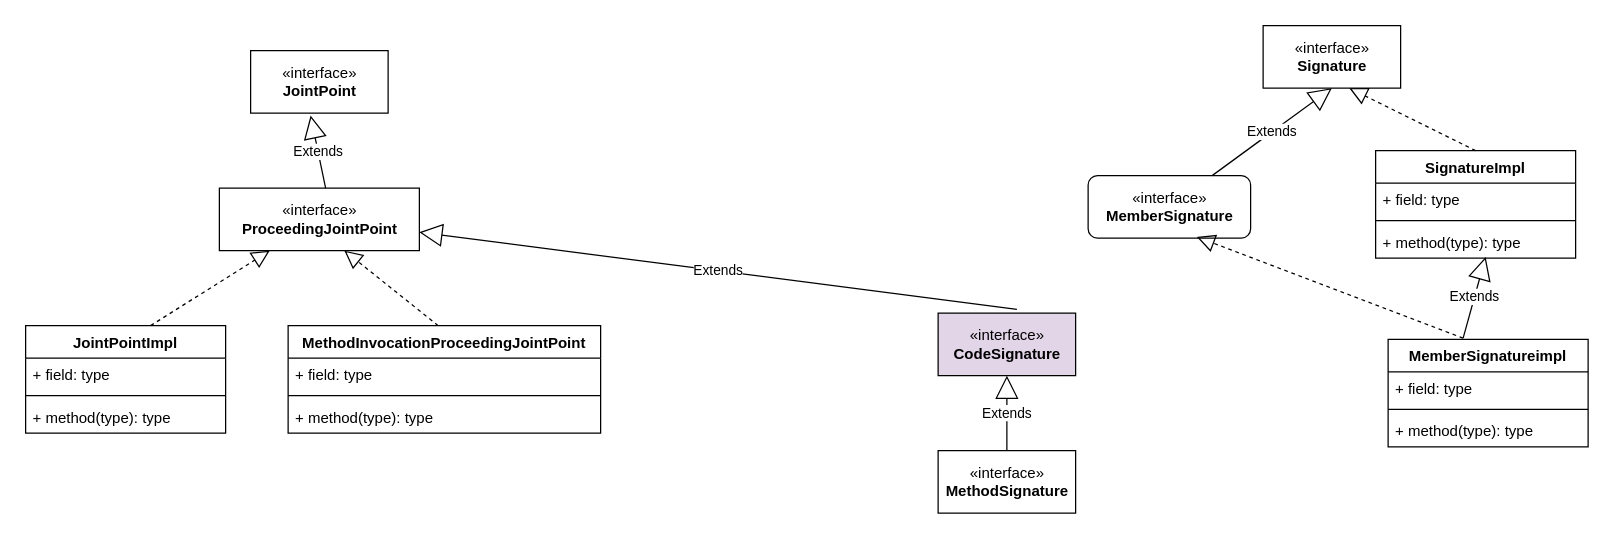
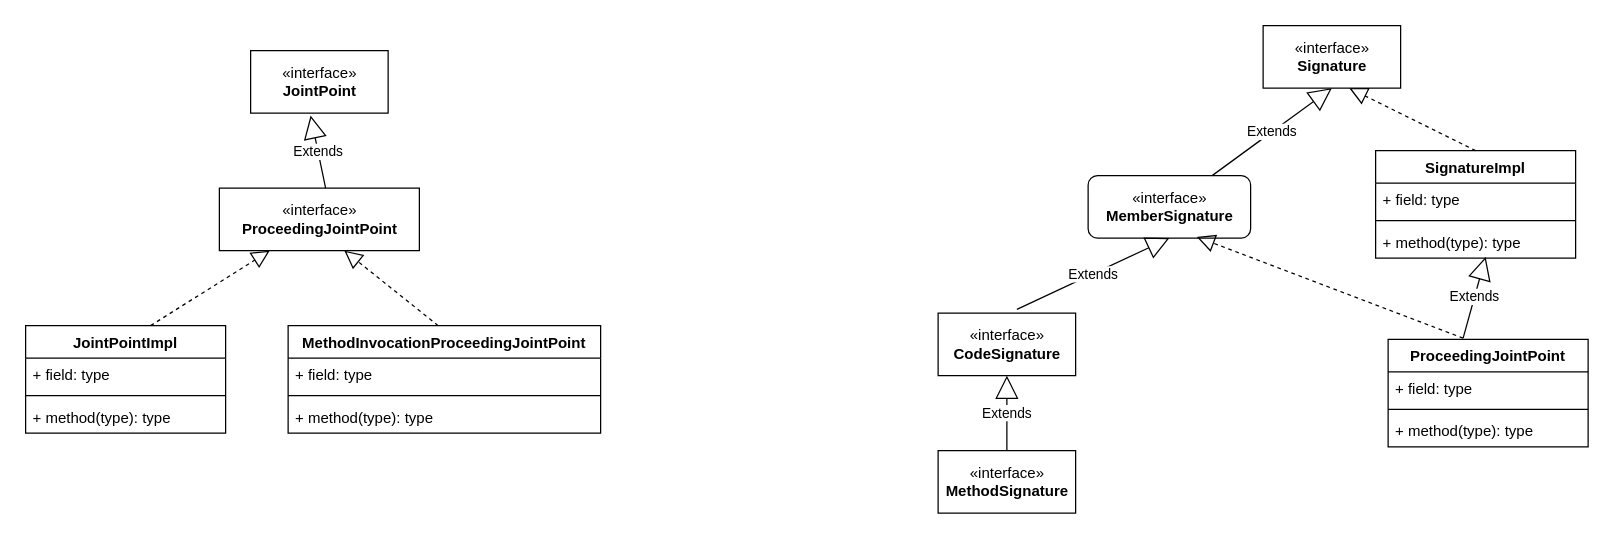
(730, 272) -> (1082, 279)
(1007, 344) -> (1007, 344)
(1488, 356) -> (1488, 356)
